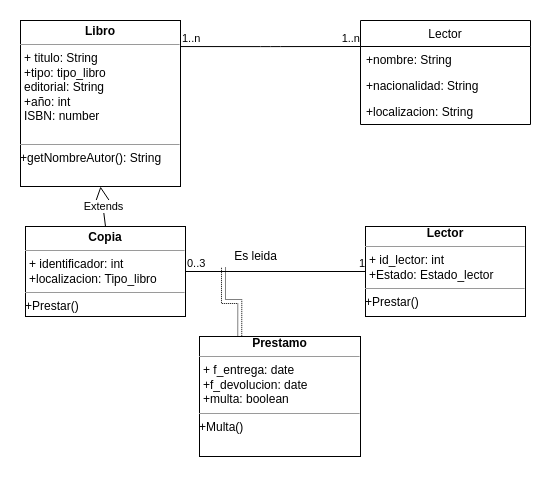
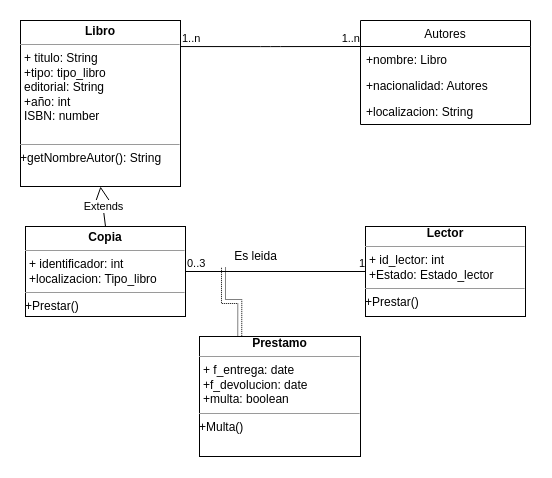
(445, 34) -> (445, 34)
(412, 60) -> (408, 60)
(427, 86) -> (432, 86)
